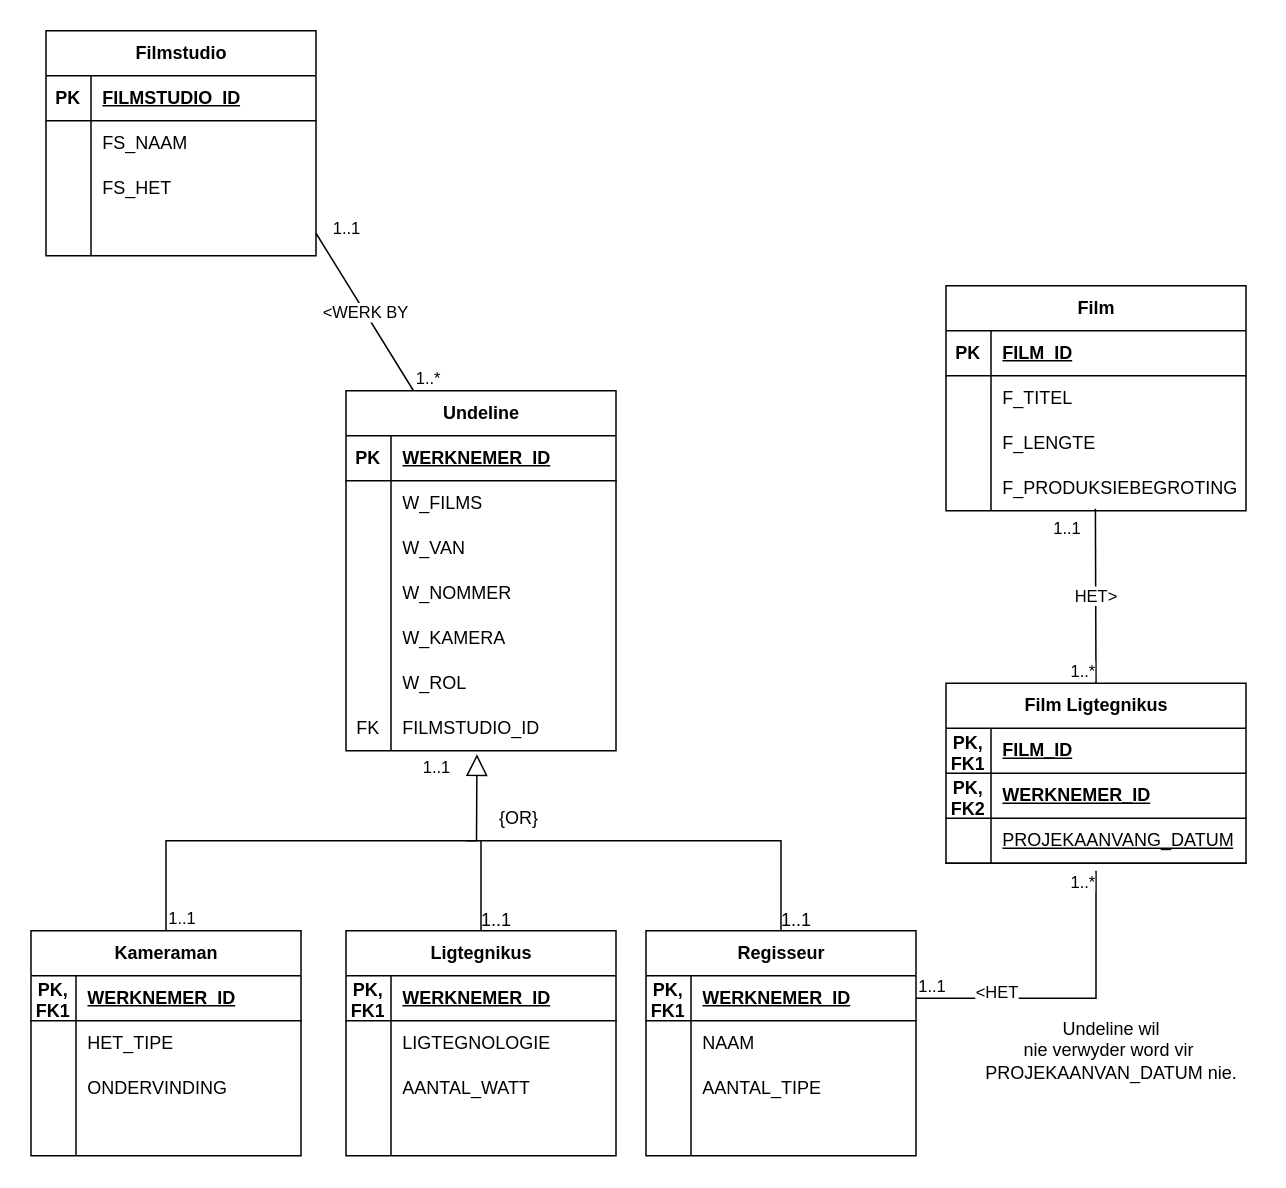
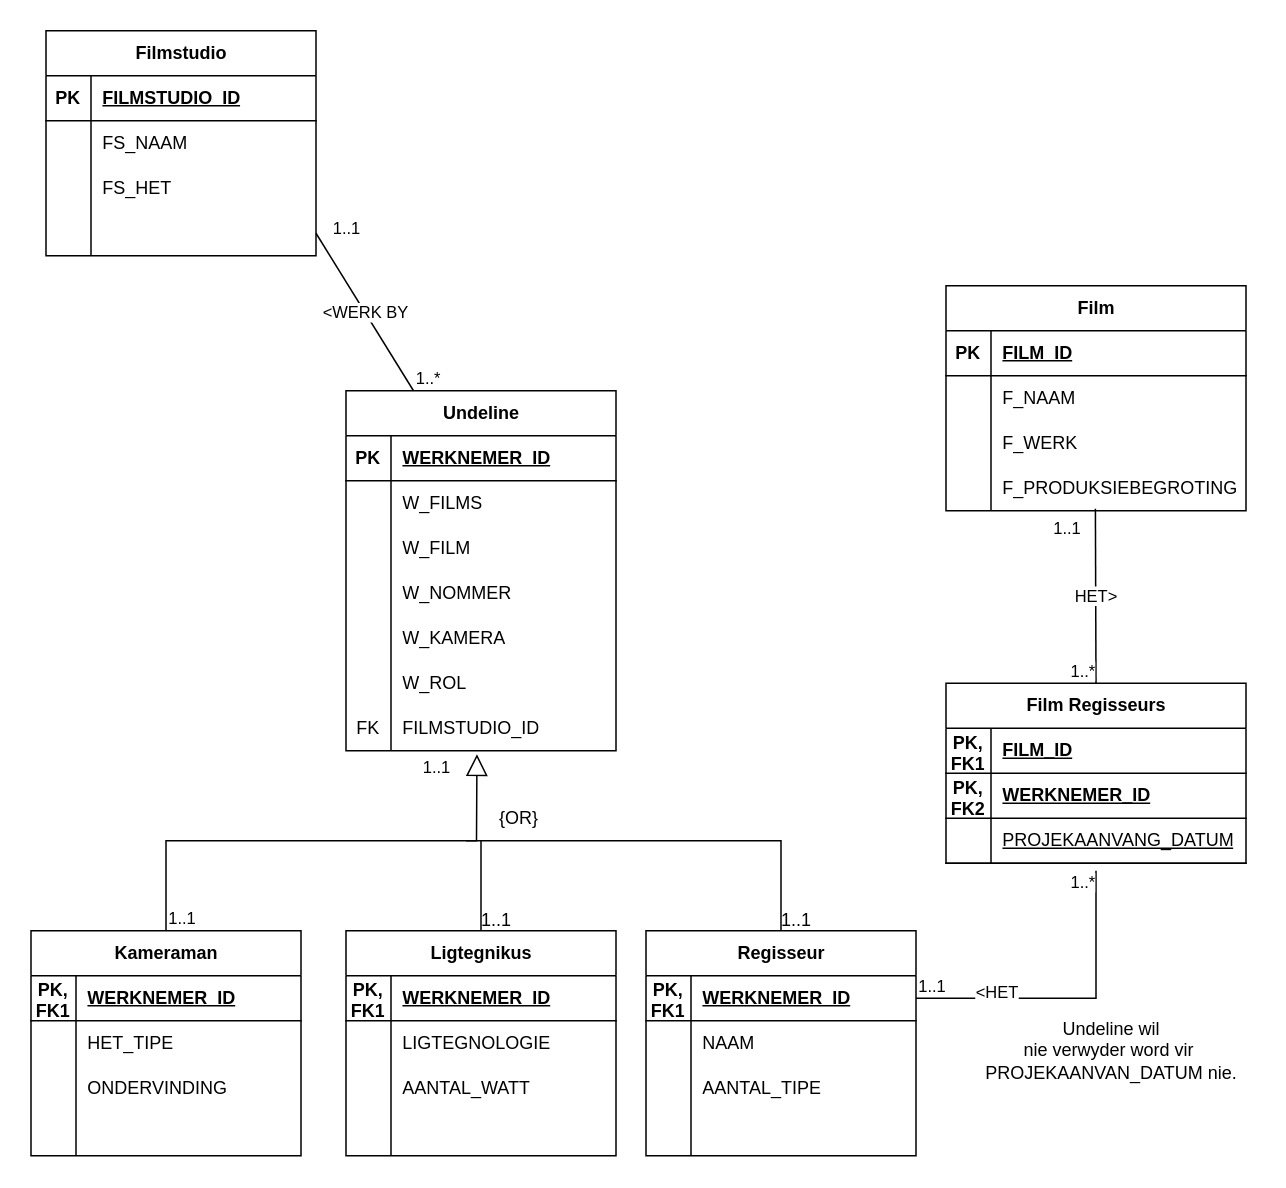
(1038, 398) -> (1033, 398)
(1043, 443) -> (1033, 443)
(428, 548) -> (433, 548)
(1097, 706) -> (1097, 706)
